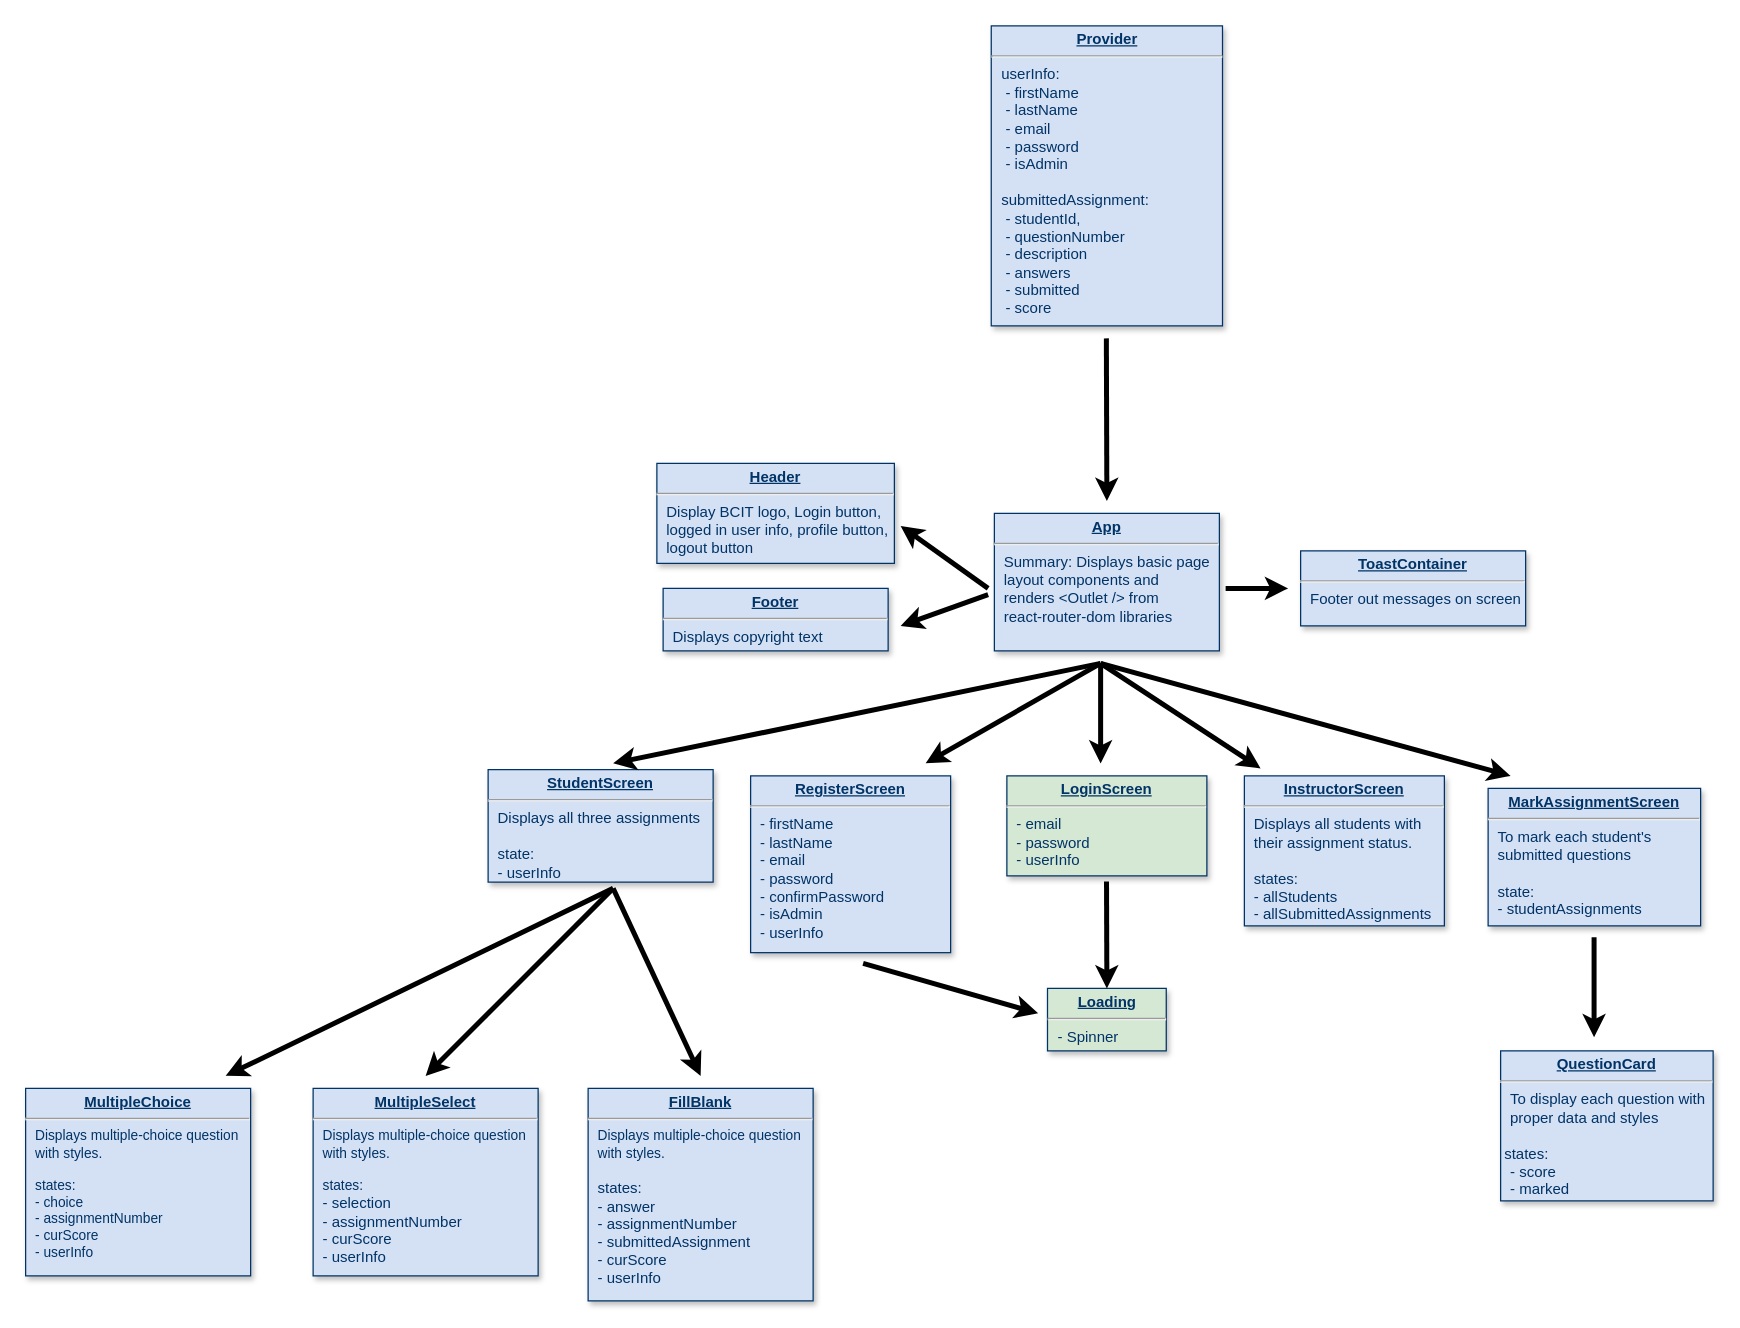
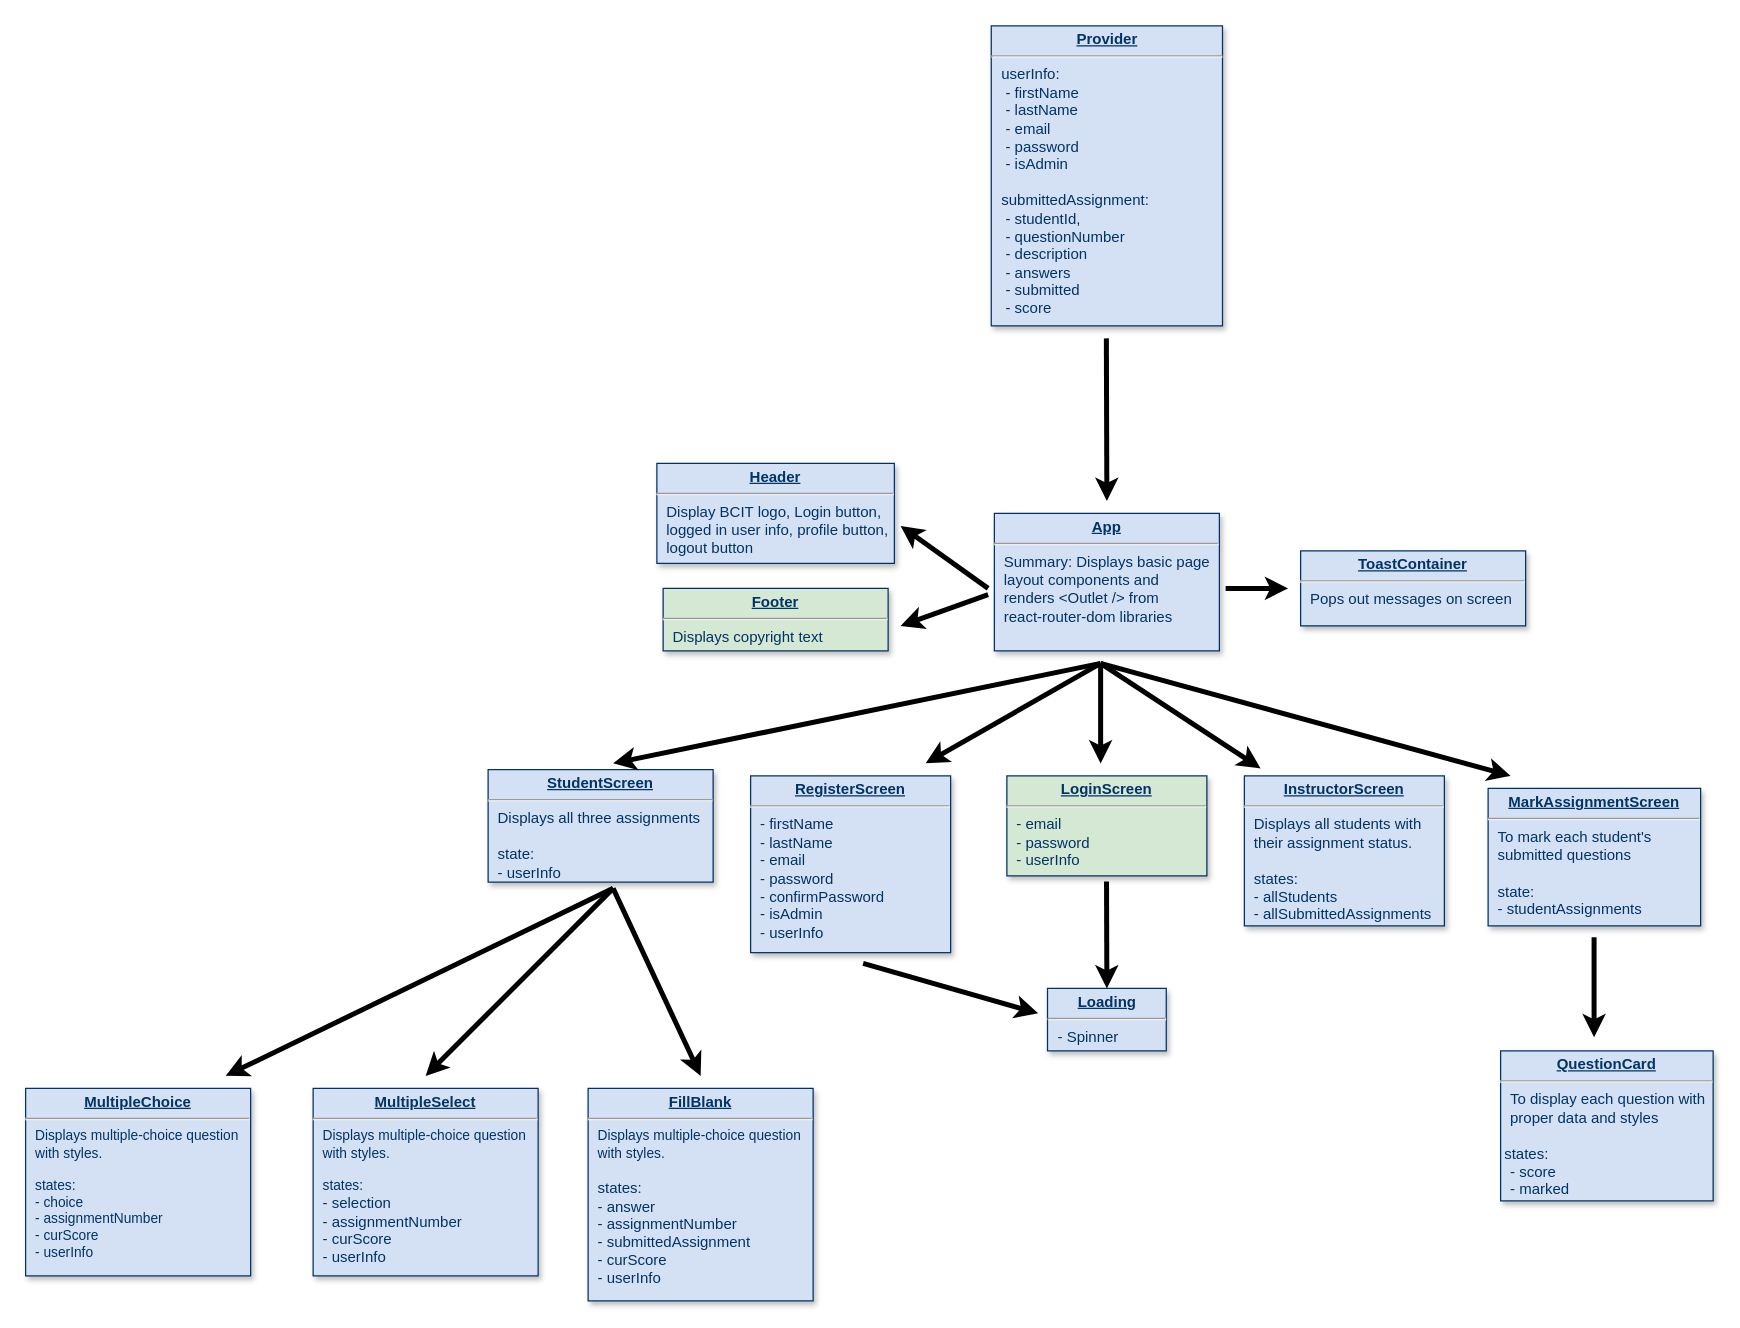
(1415, 569) -> (1406, 569)
(776, 619) -> (776, 619)
(1107, 1019) -> (1107, 1019)
